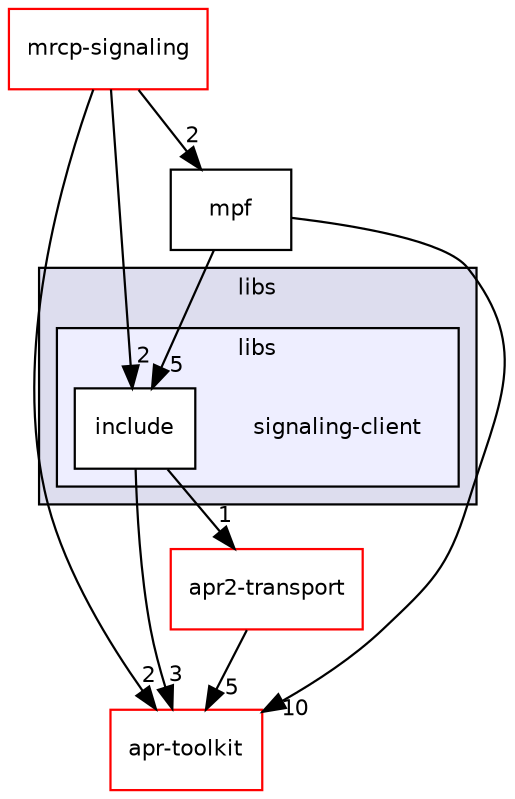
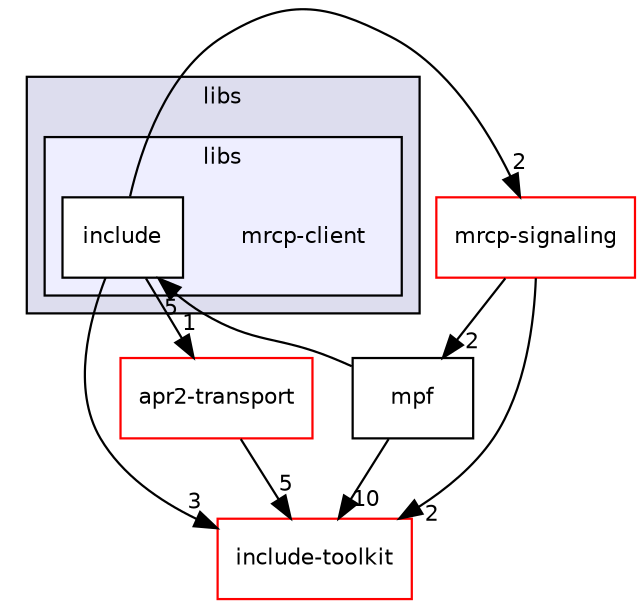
(121, 228) -> (305, 9)
(338, 429) -> (304, 238)
(186, 750) -> (315, 559)
